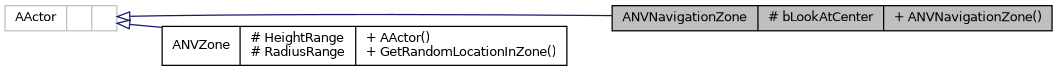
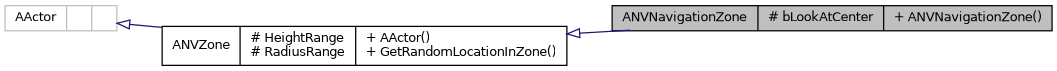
(371, 15) -> (605, 32)
